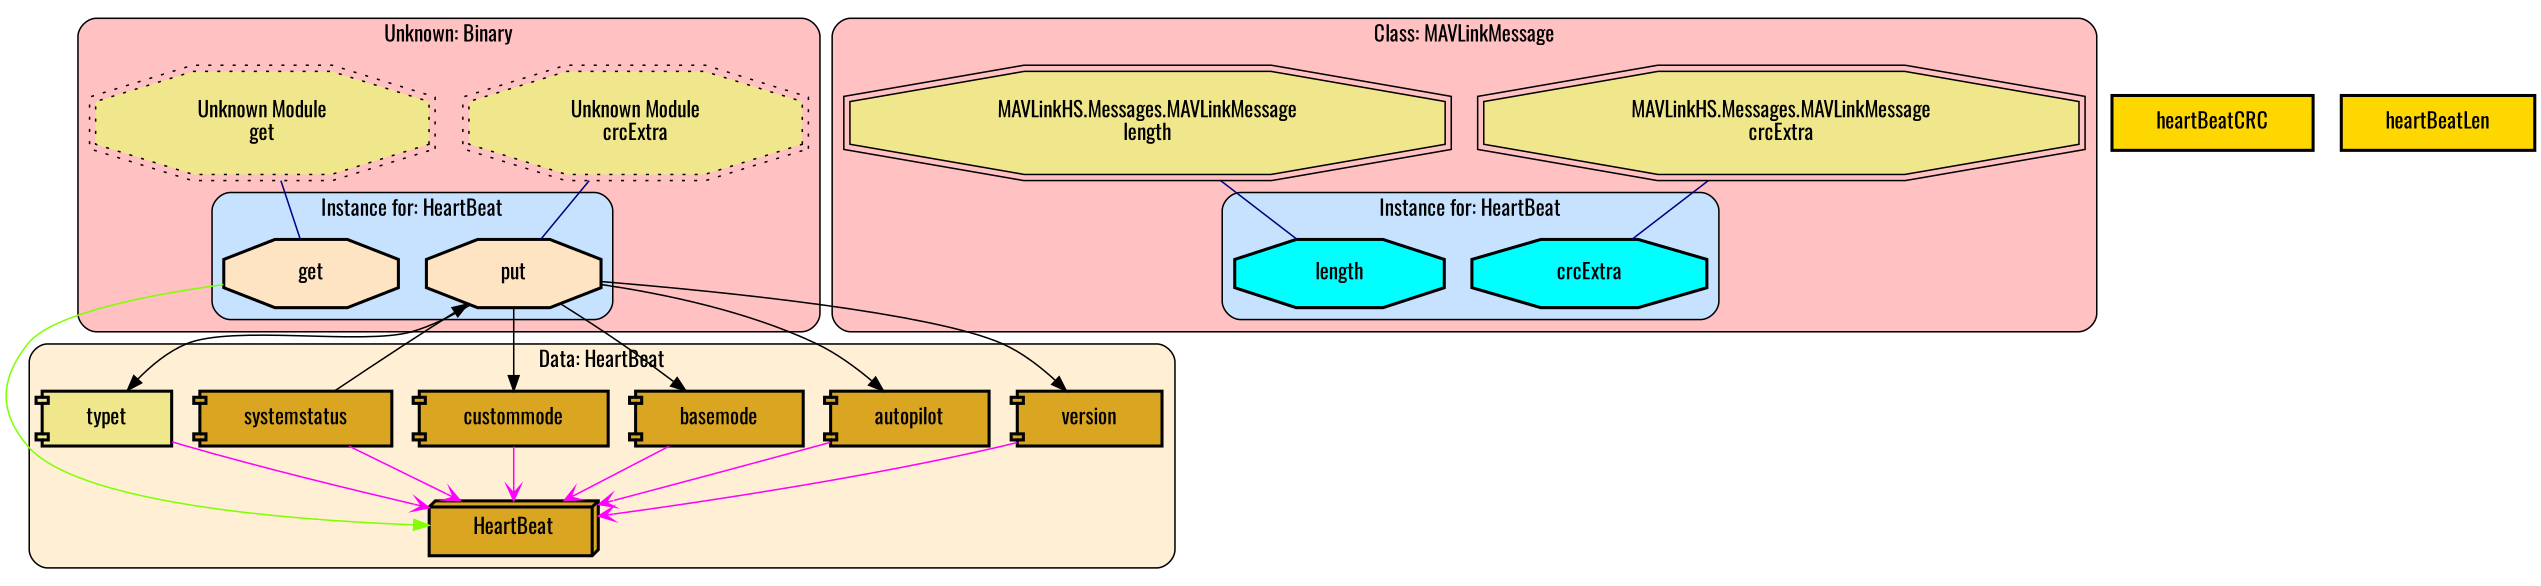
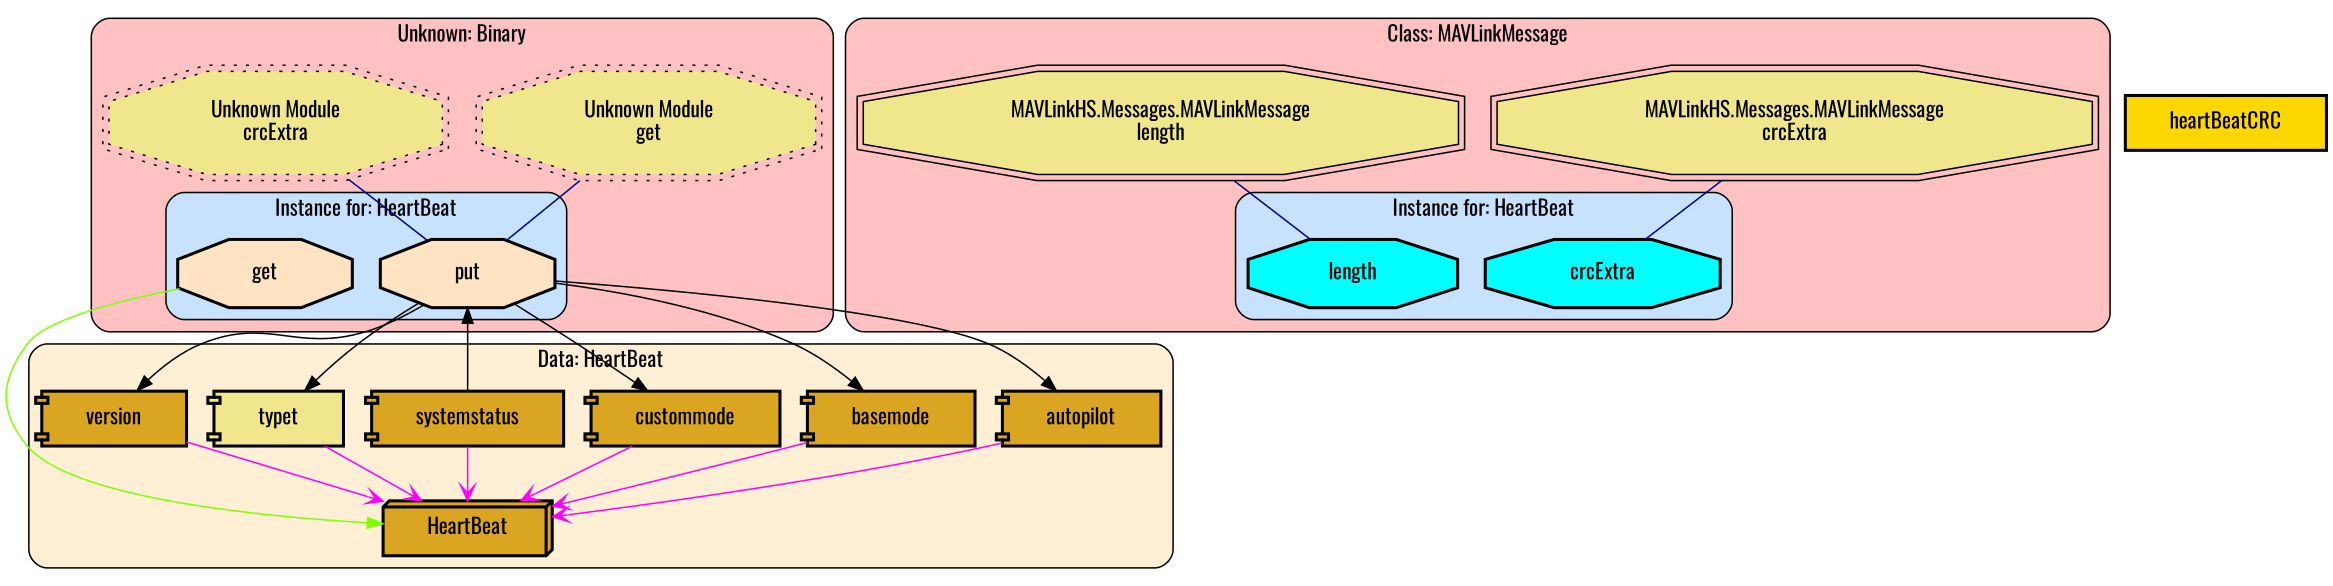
(2438, 123) -> none
(291, 210) -> (543, 210)
